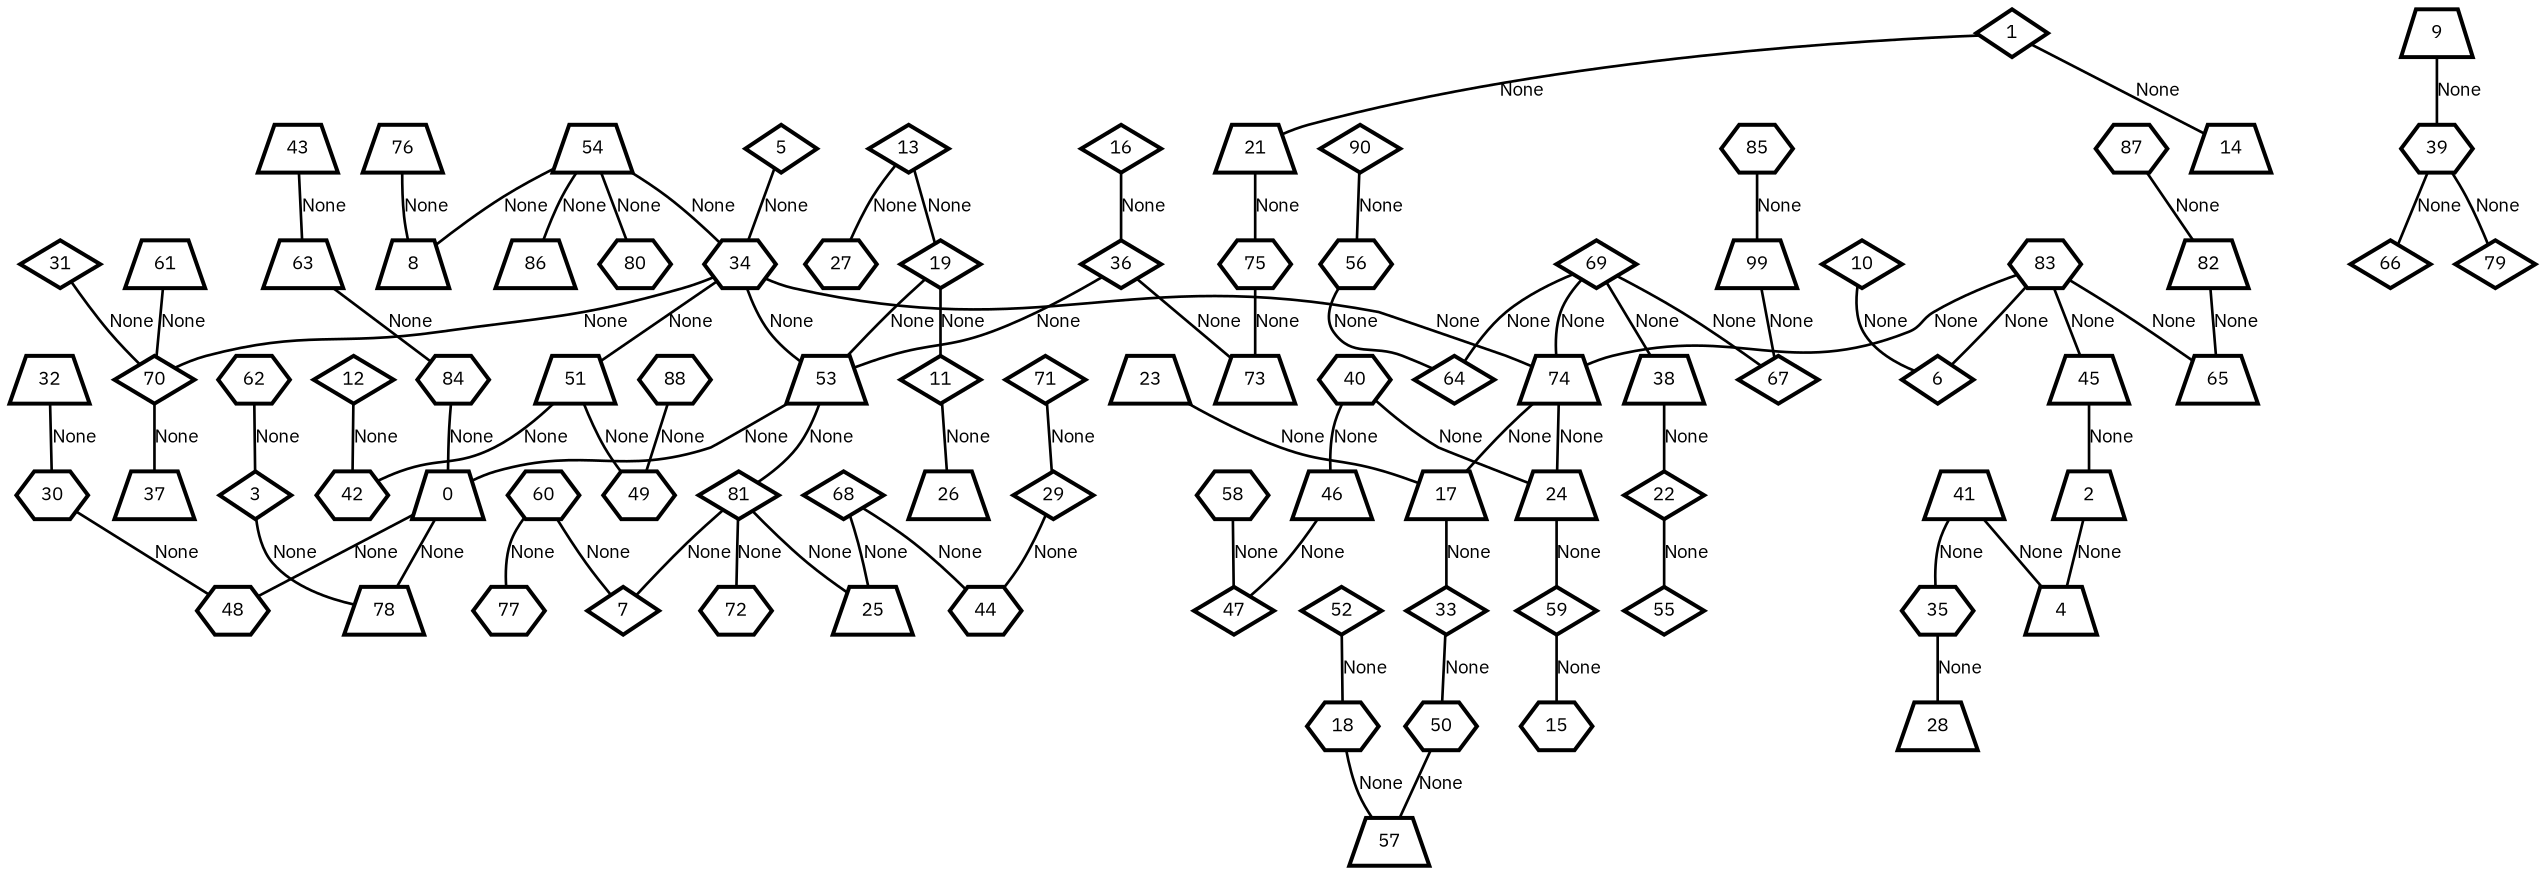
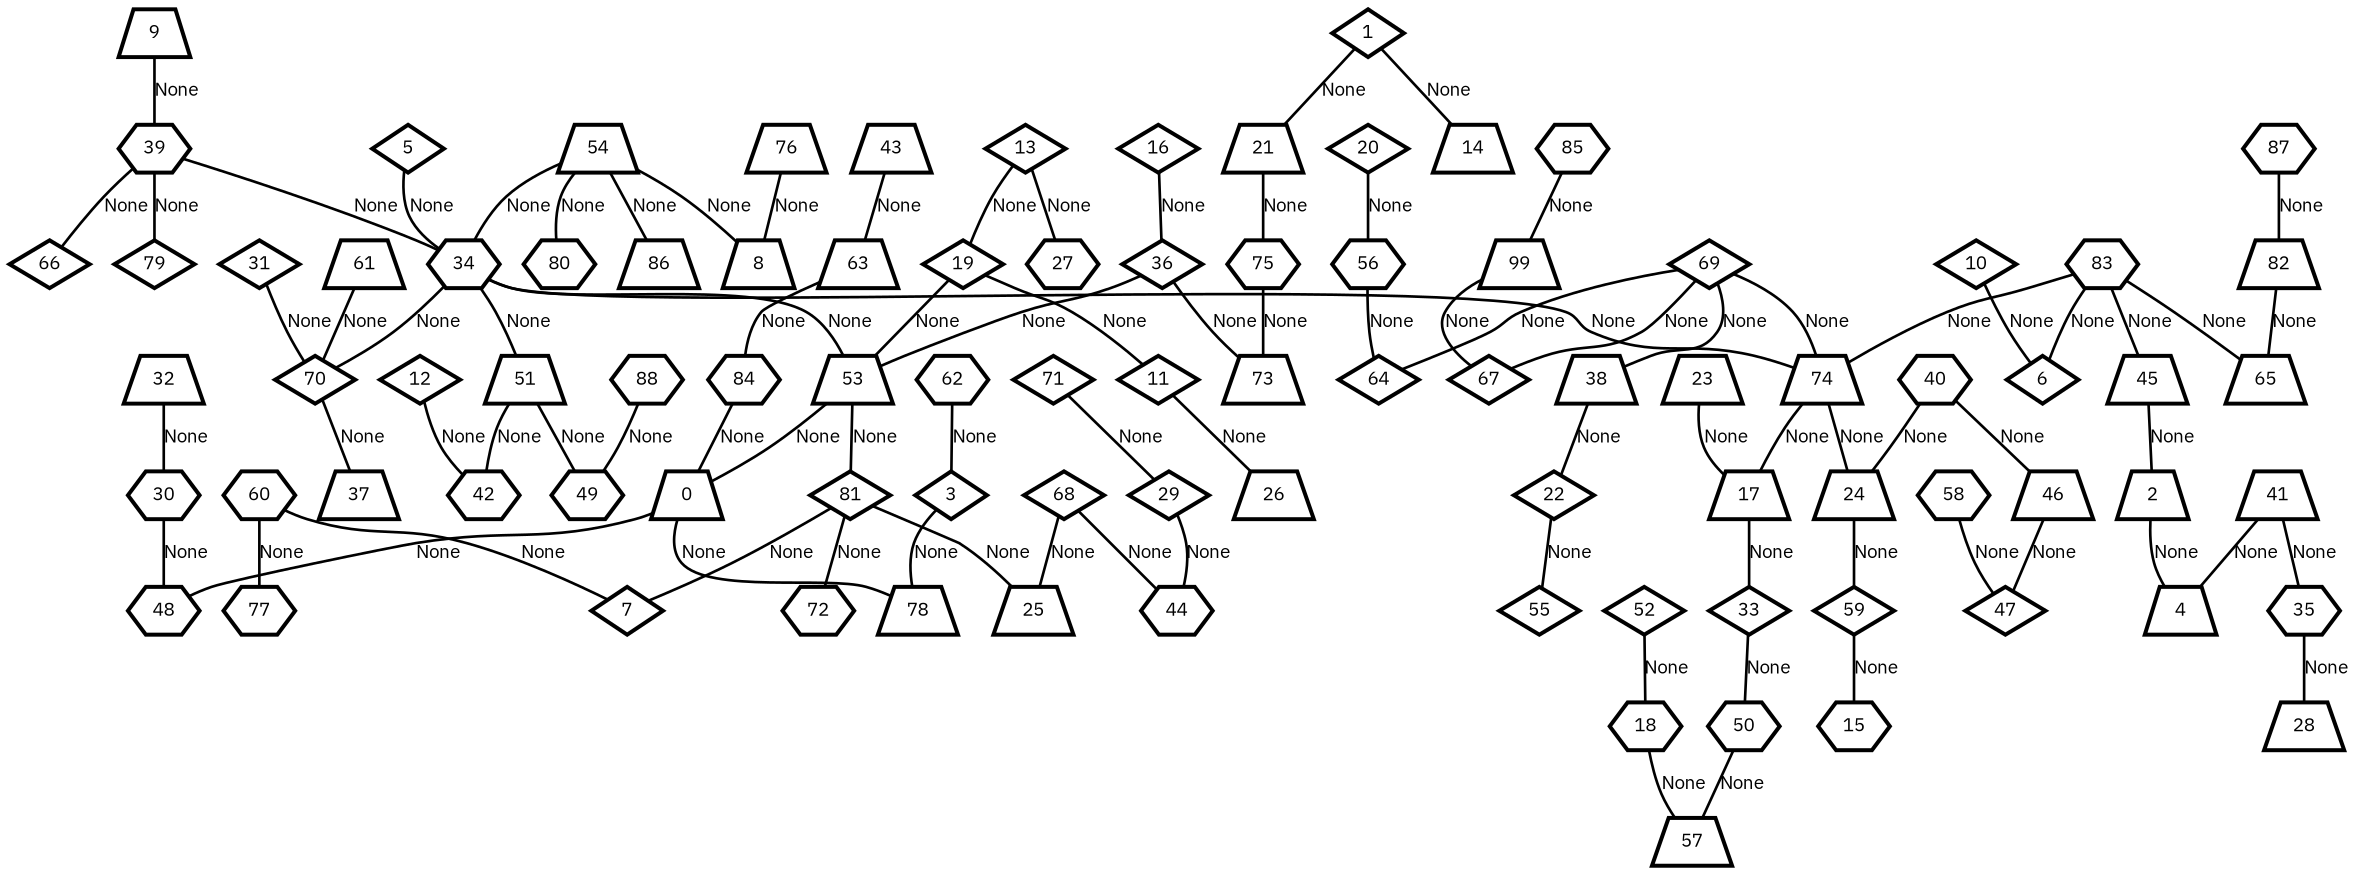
(1360, 149) -> (1368, 149)
none -> (312, 201)
